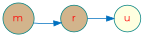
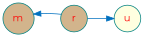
(44, 24) -> (51, 14)
